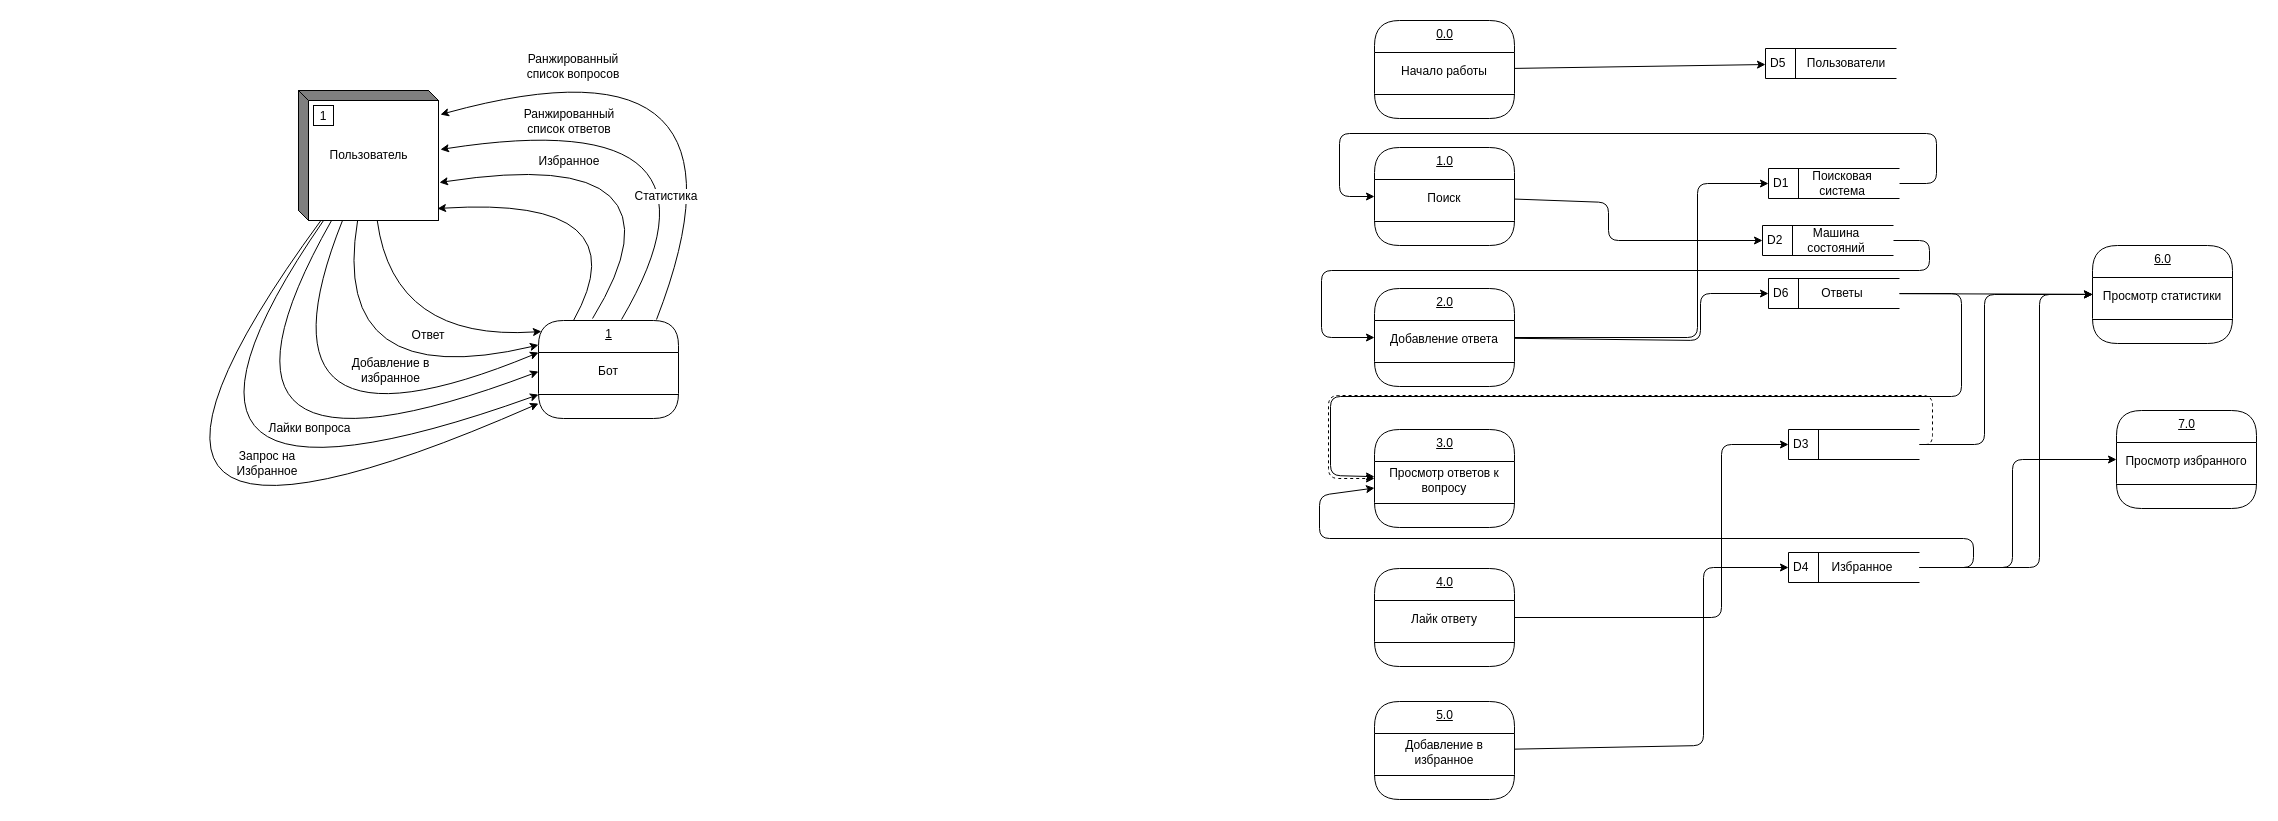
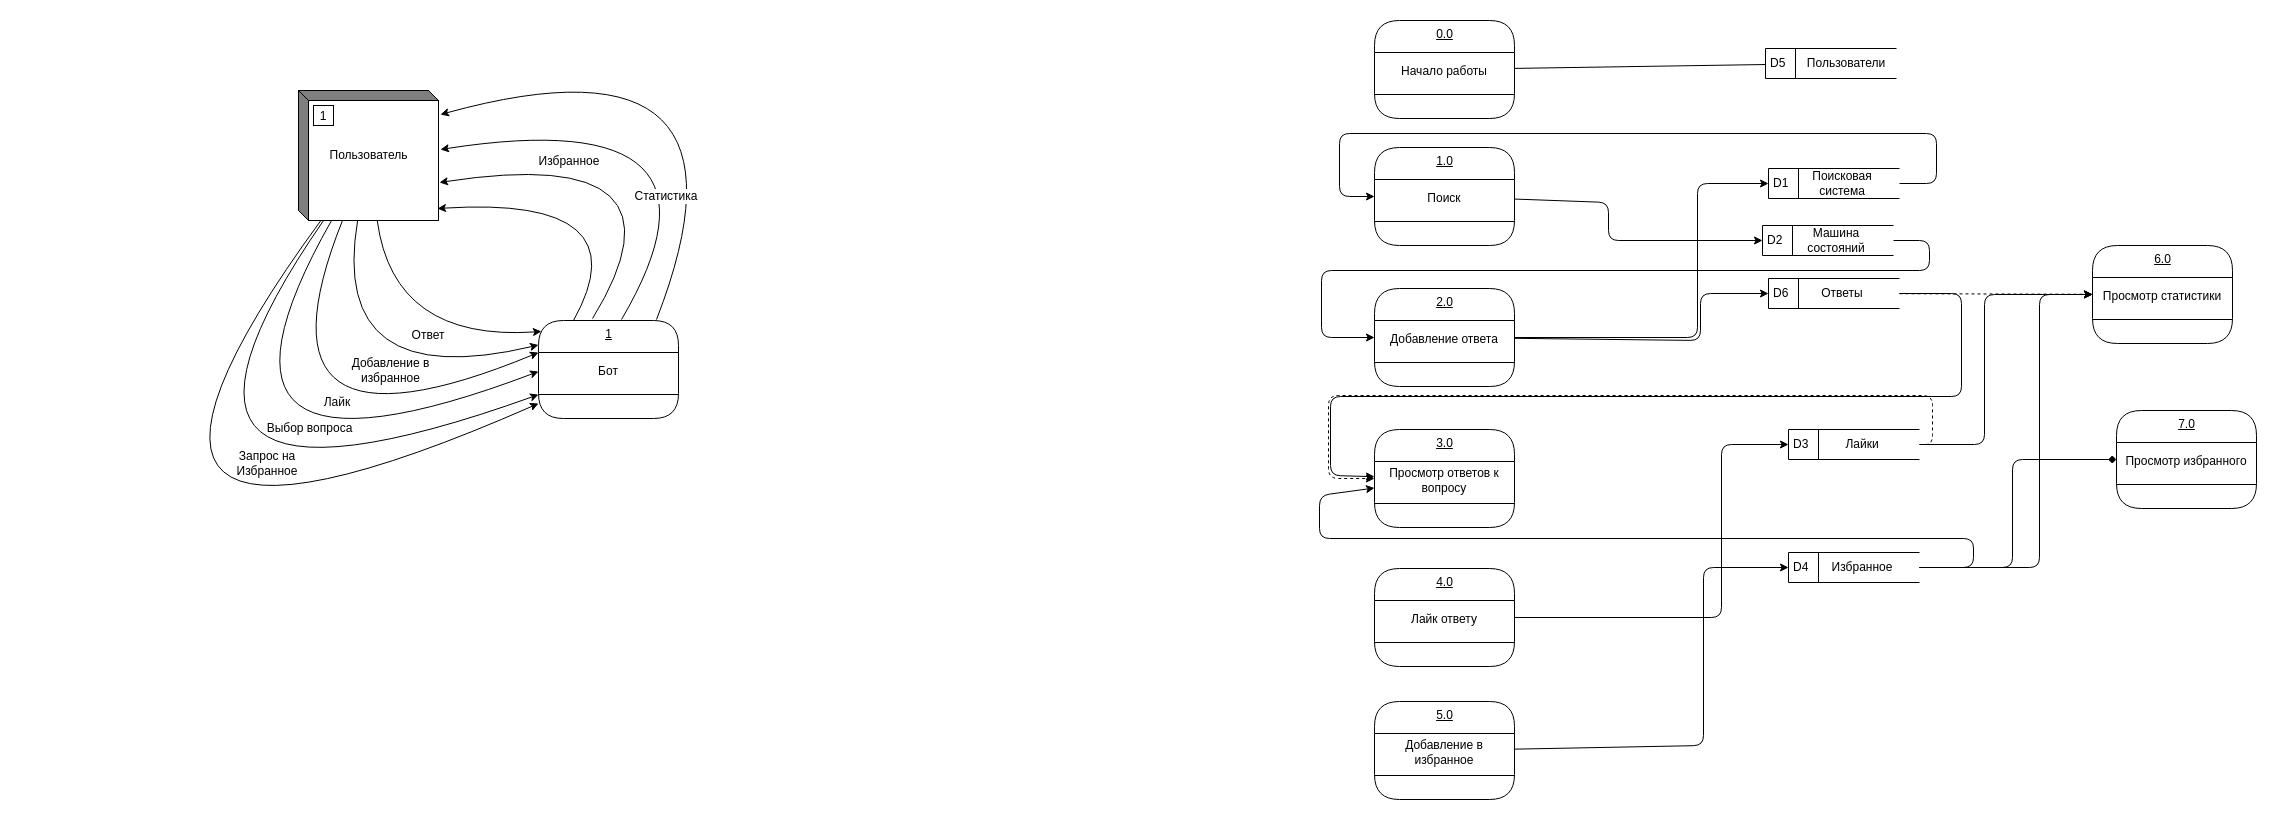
(1757, 65) -> (1760, 65)
(574, 67) -> none
(570, 122) -> none
(1973, 294) -> (1973, 294)
none -> (338, 403)
(310, 429) -> (310, 429)
none -> (1863, 445)
(2108, 460) -> (2107, 460)
